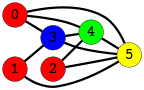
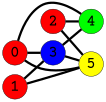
(110, 44) -> none
